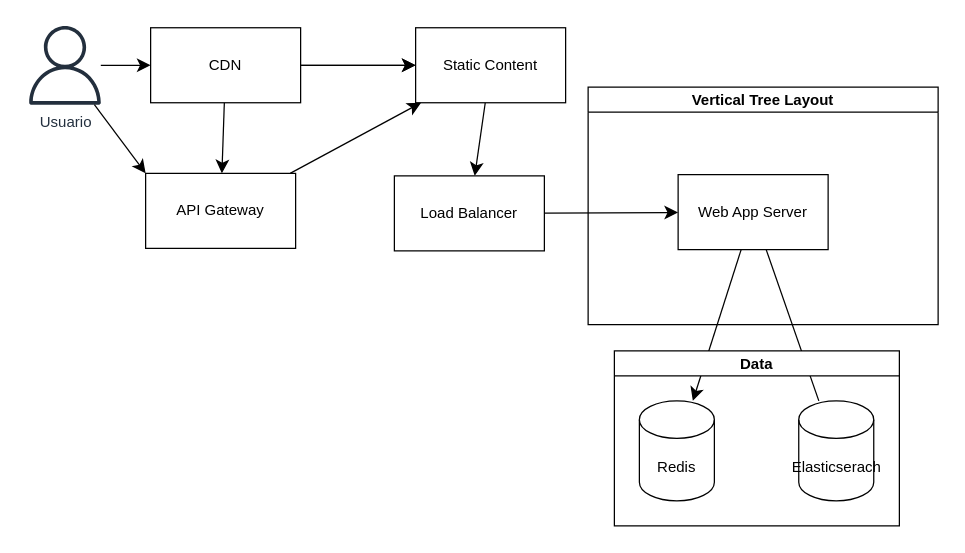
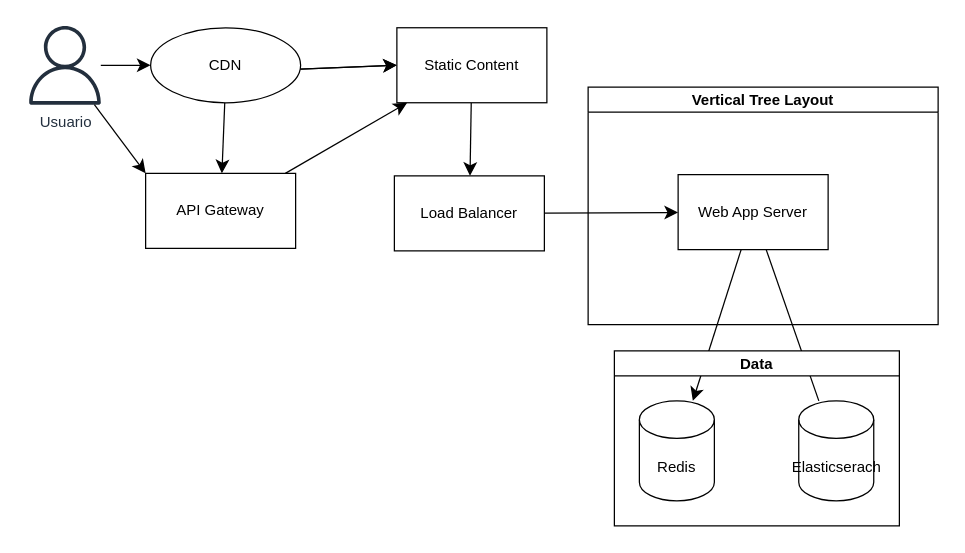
(226, 65) -> (226, 65)
(491, 65) -> (472, 65)
